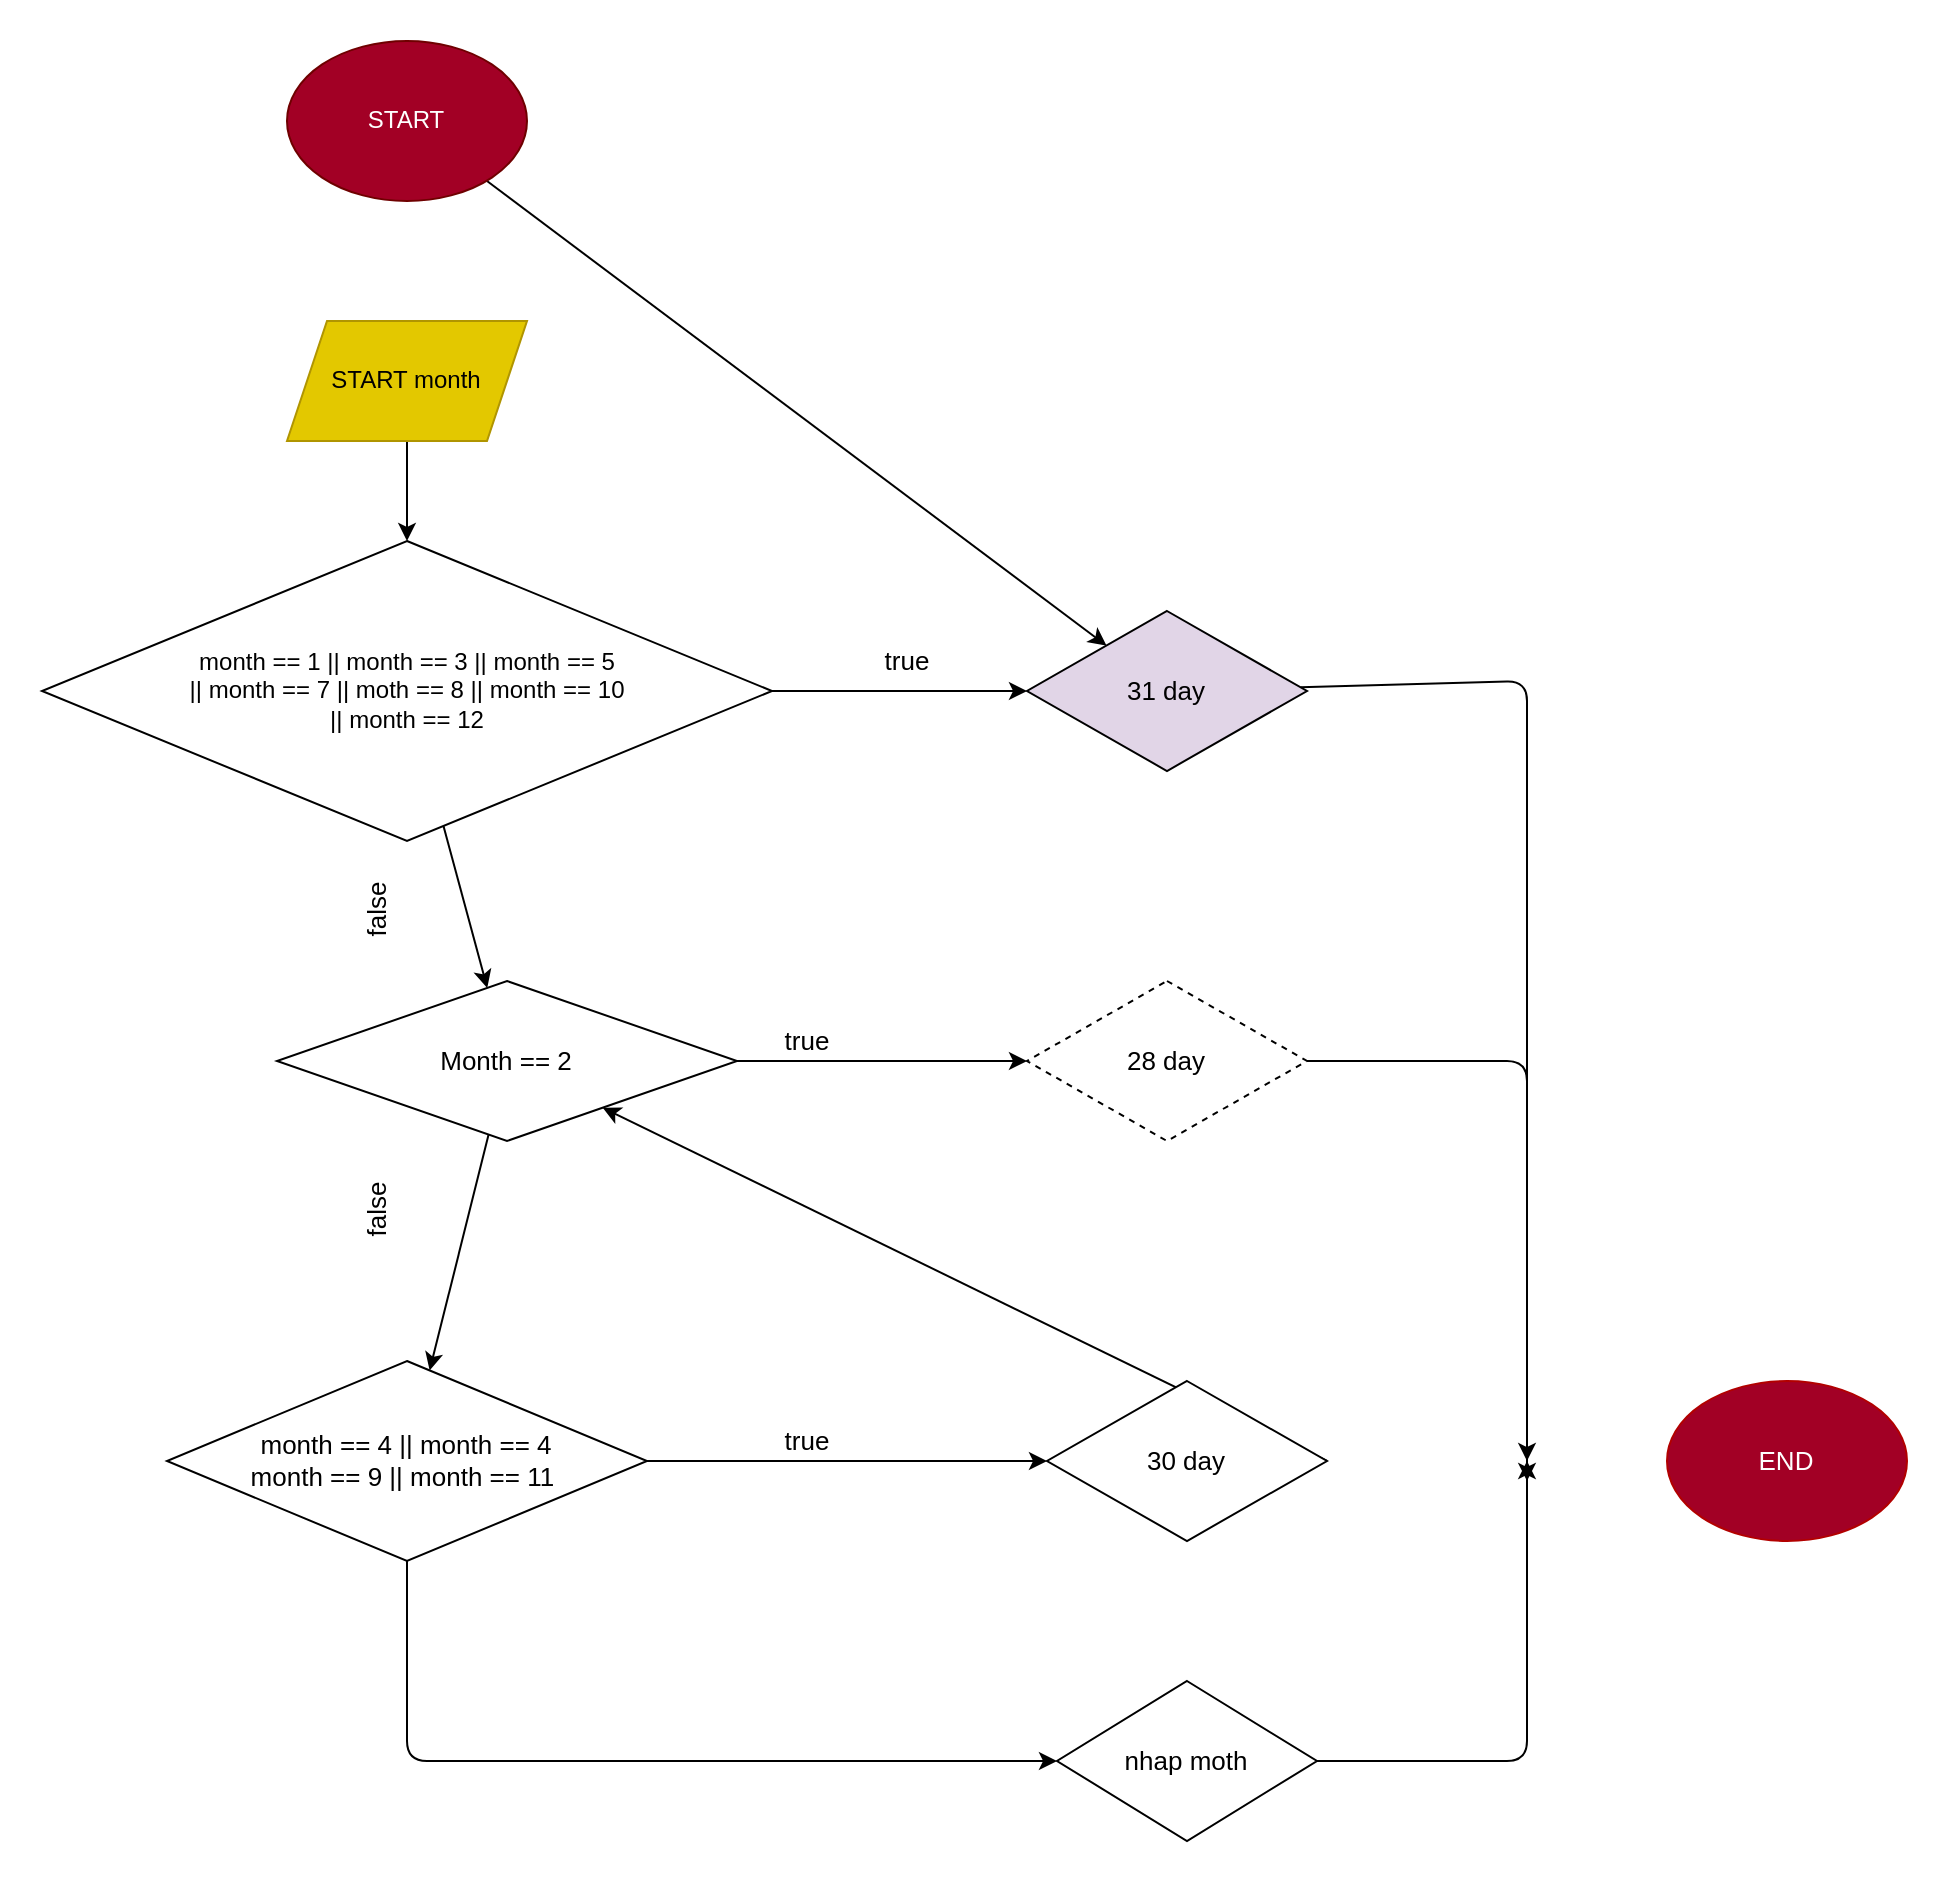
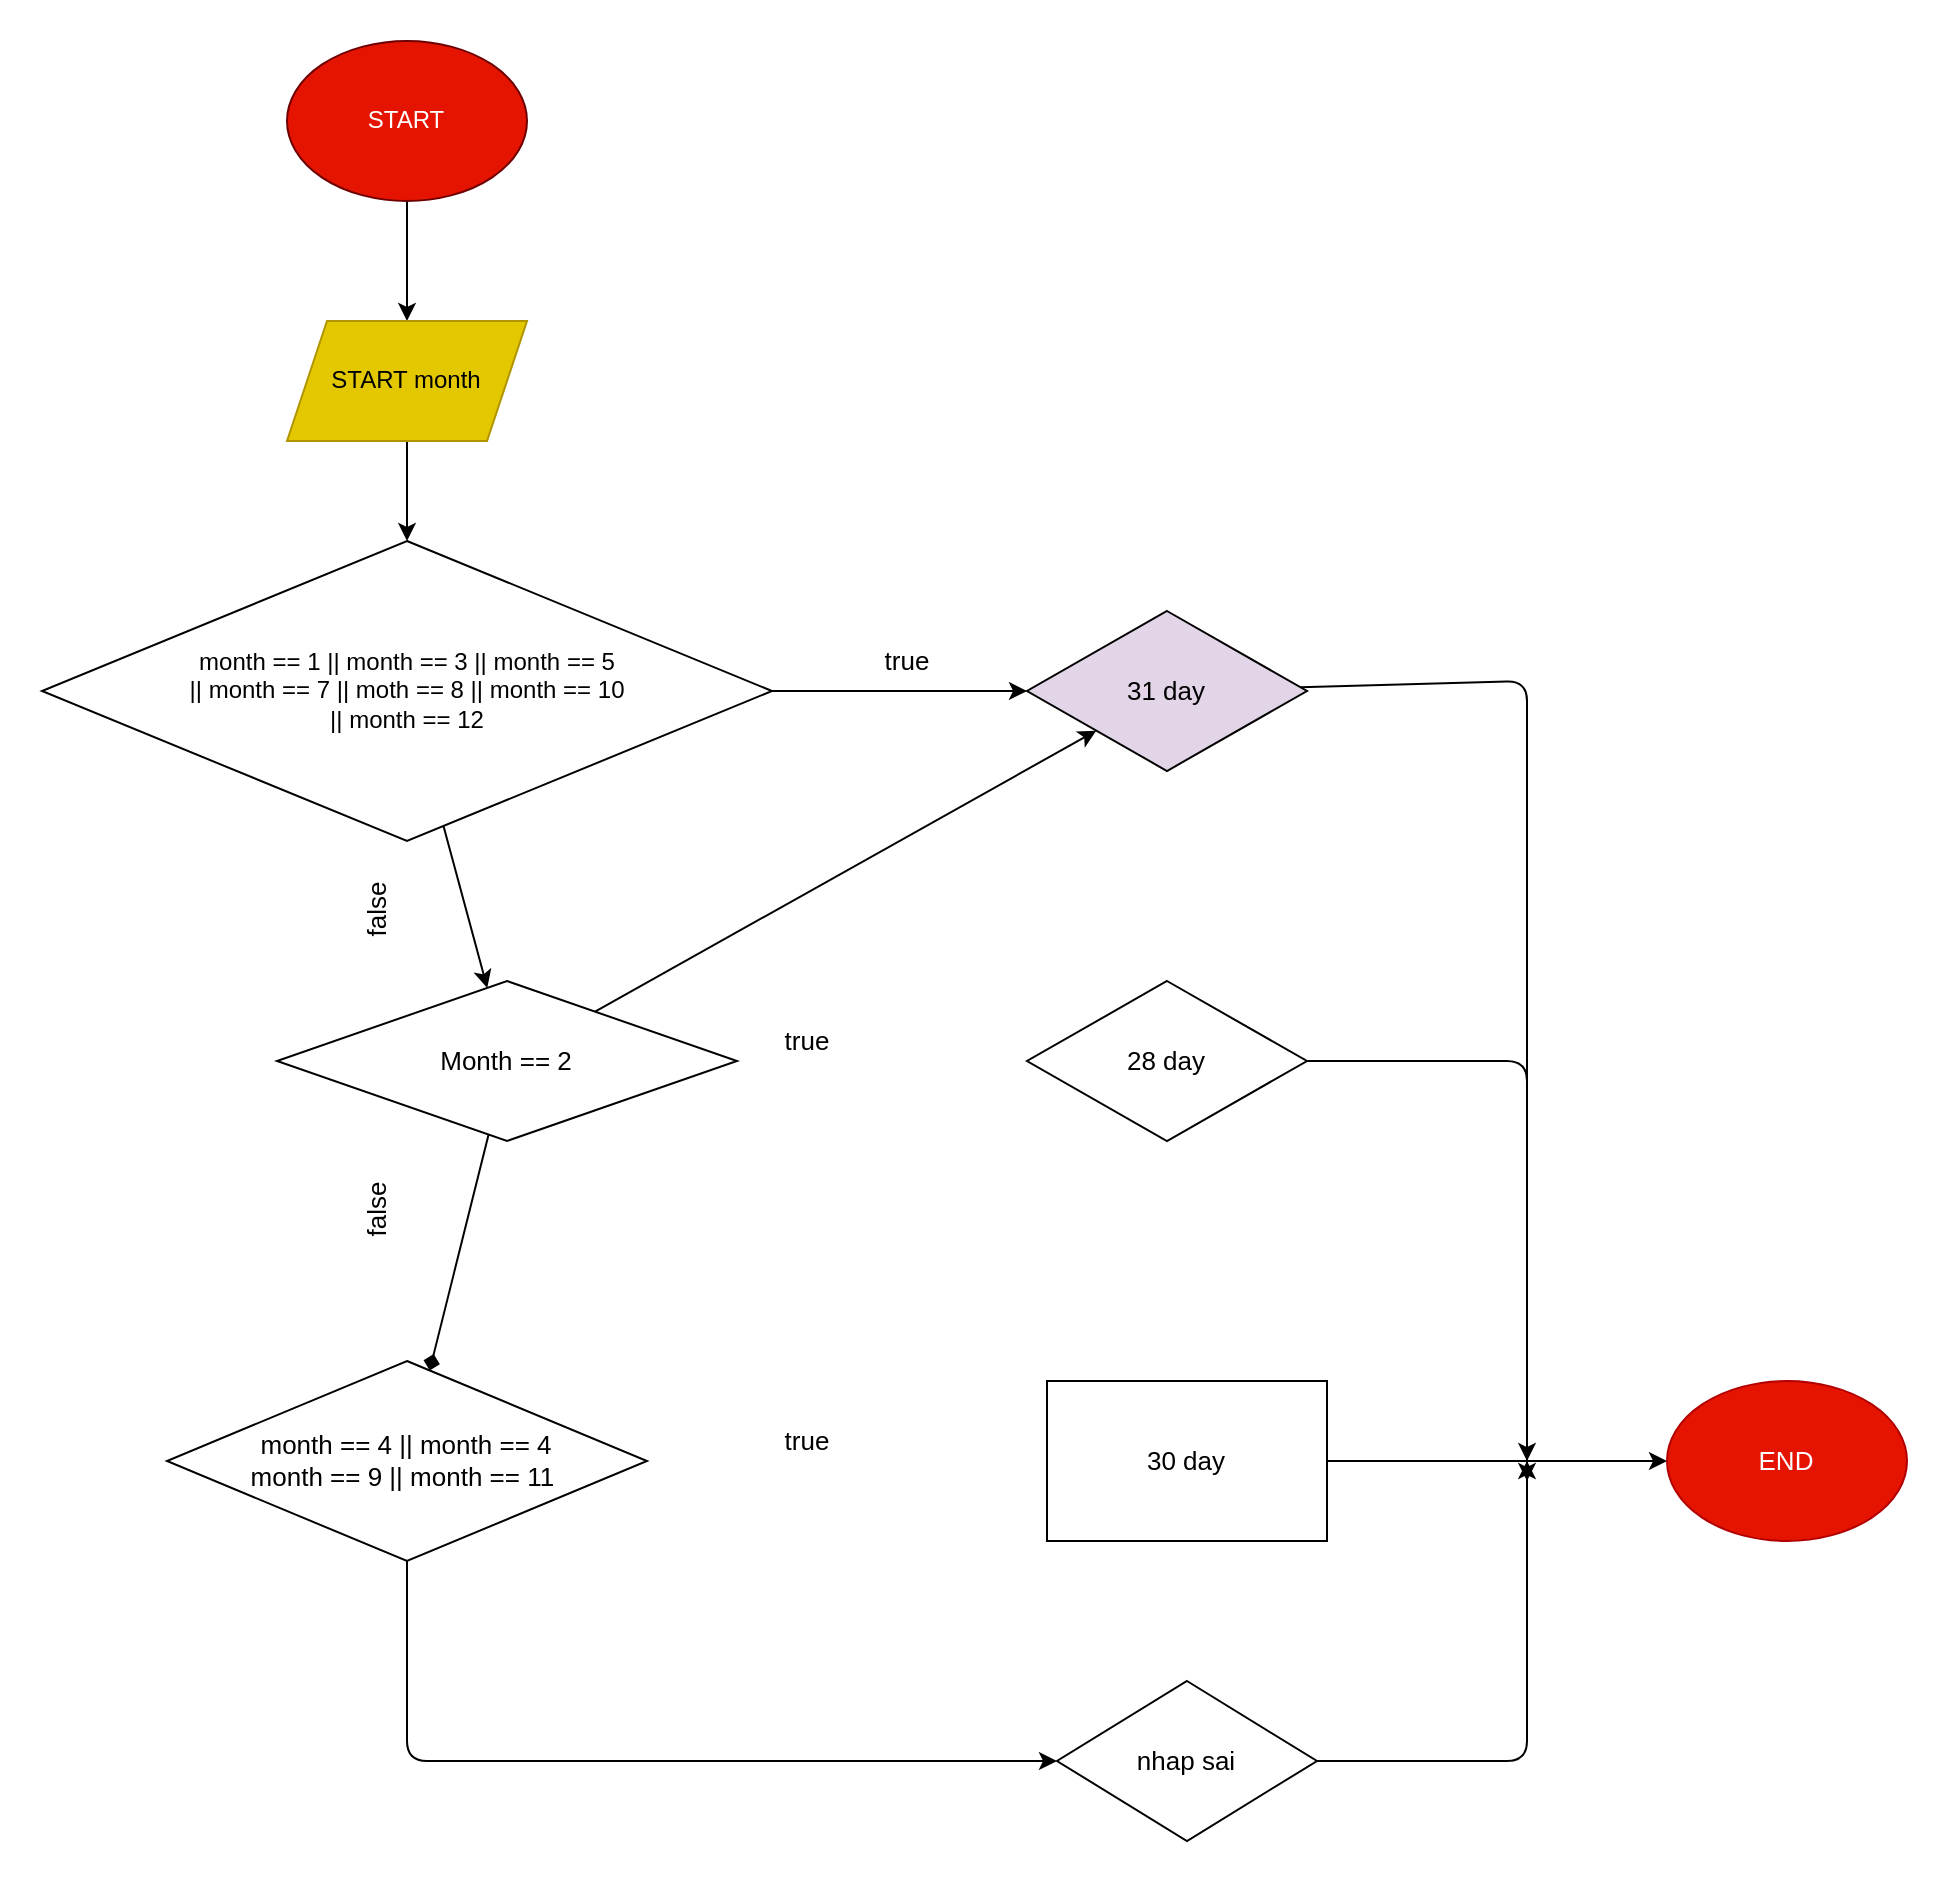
(407, 121) -> (407, 121)
(791, 409) -> (407, 254)
(875, 1061) -> (840, 874)
(1167, 1061) -> (1167, 1061)
(896, 1251) -> (1490, 1461)
(433, 1356) -> (434, 1354)
(840, 1461) -> none
(1187, 1461) -> (1187, 1461)
(1787, 1461) -> (1787, 1461)
(1187, 1761) -> (1187, 1761)
